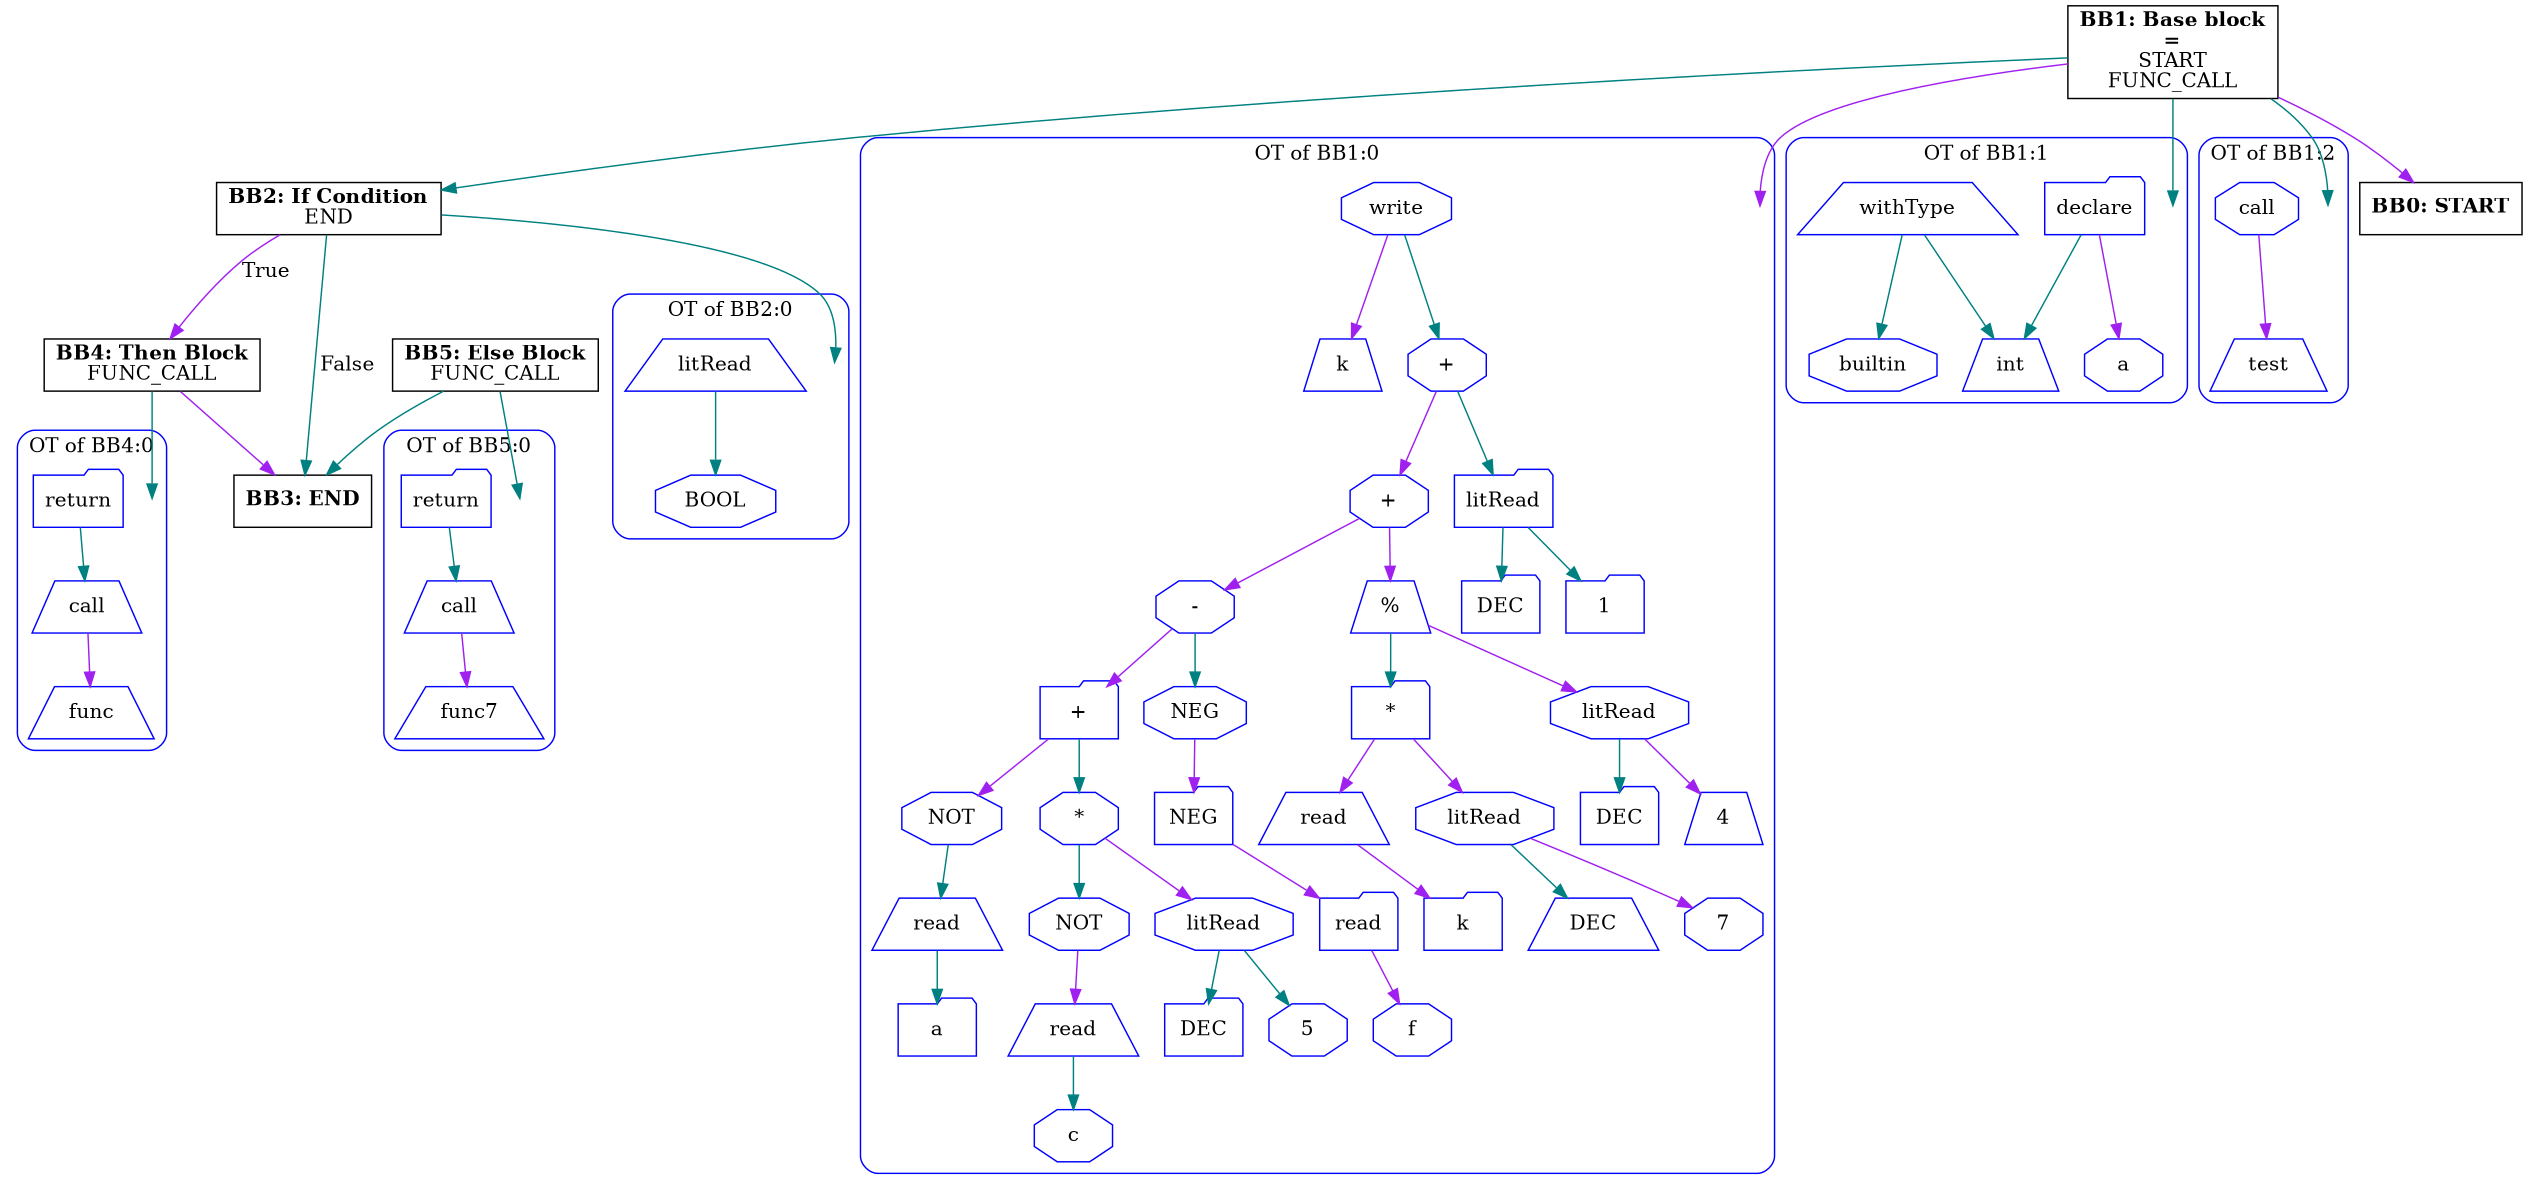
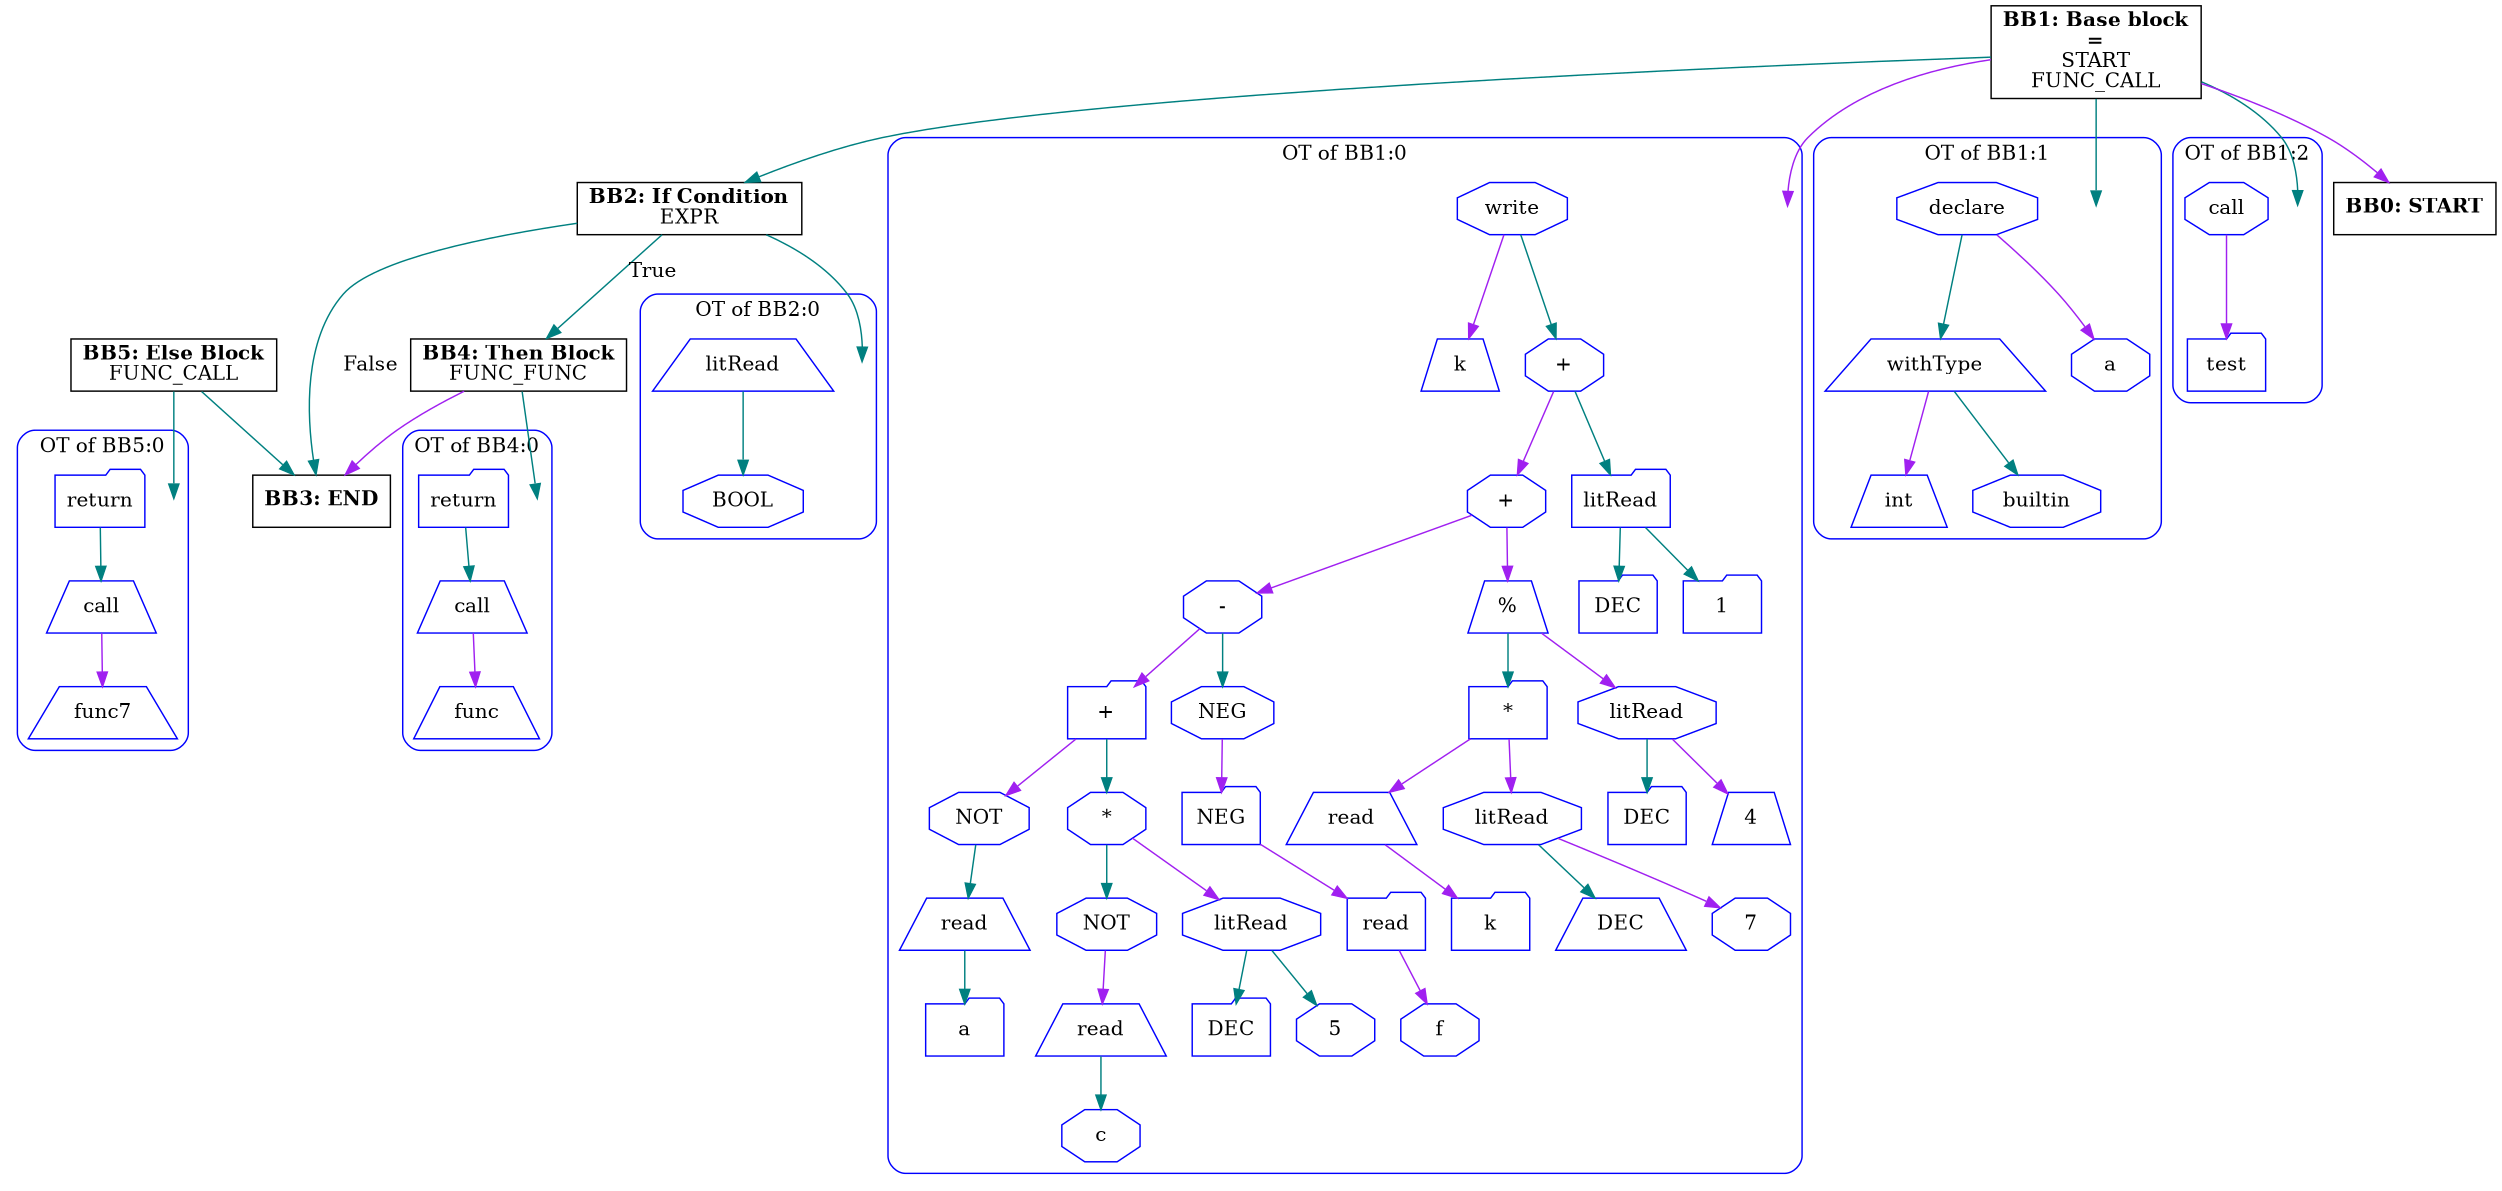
(2095, 209) -> (1967, 209)
(329, 217) -> (690, 217)
(225, 276) -> (610, 282)
(1955, 280) -> (1919, 426)
(2056, 280) -> (1953, 279)
(2269, 365) -> (2227, 365)
(152, 374) -> (519, 374)
